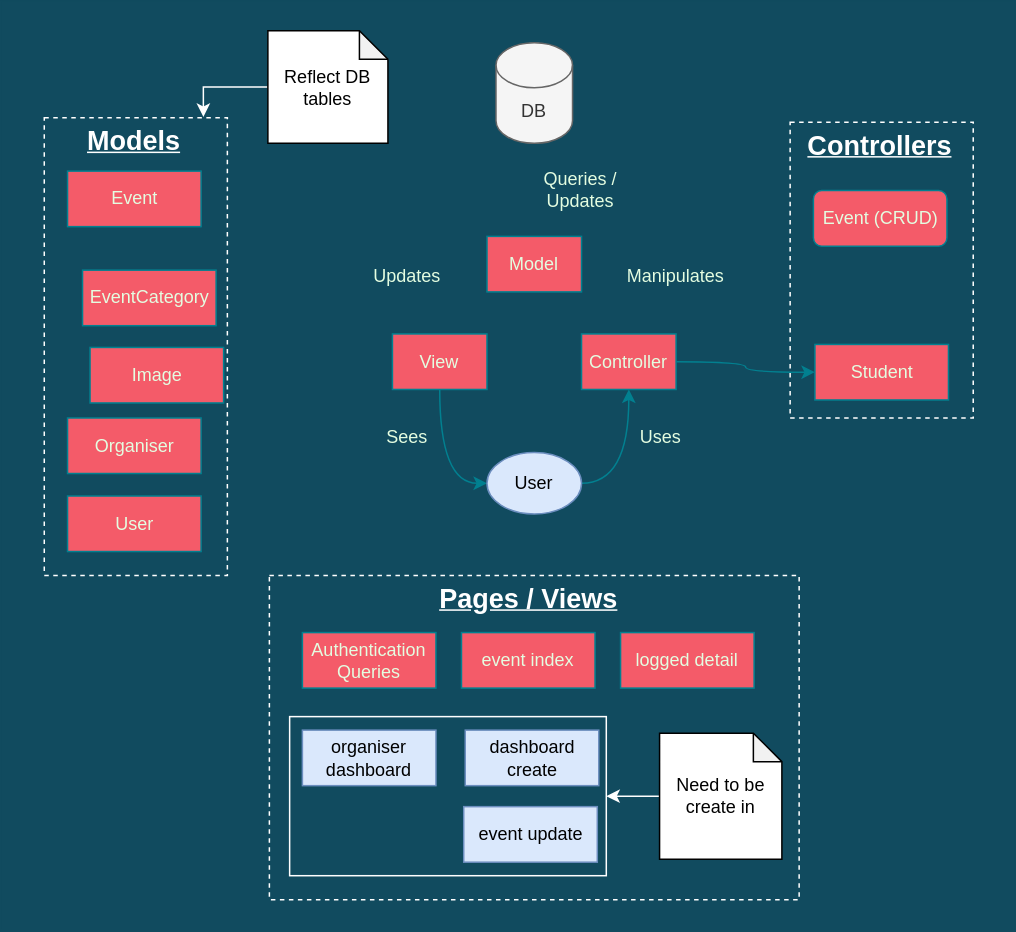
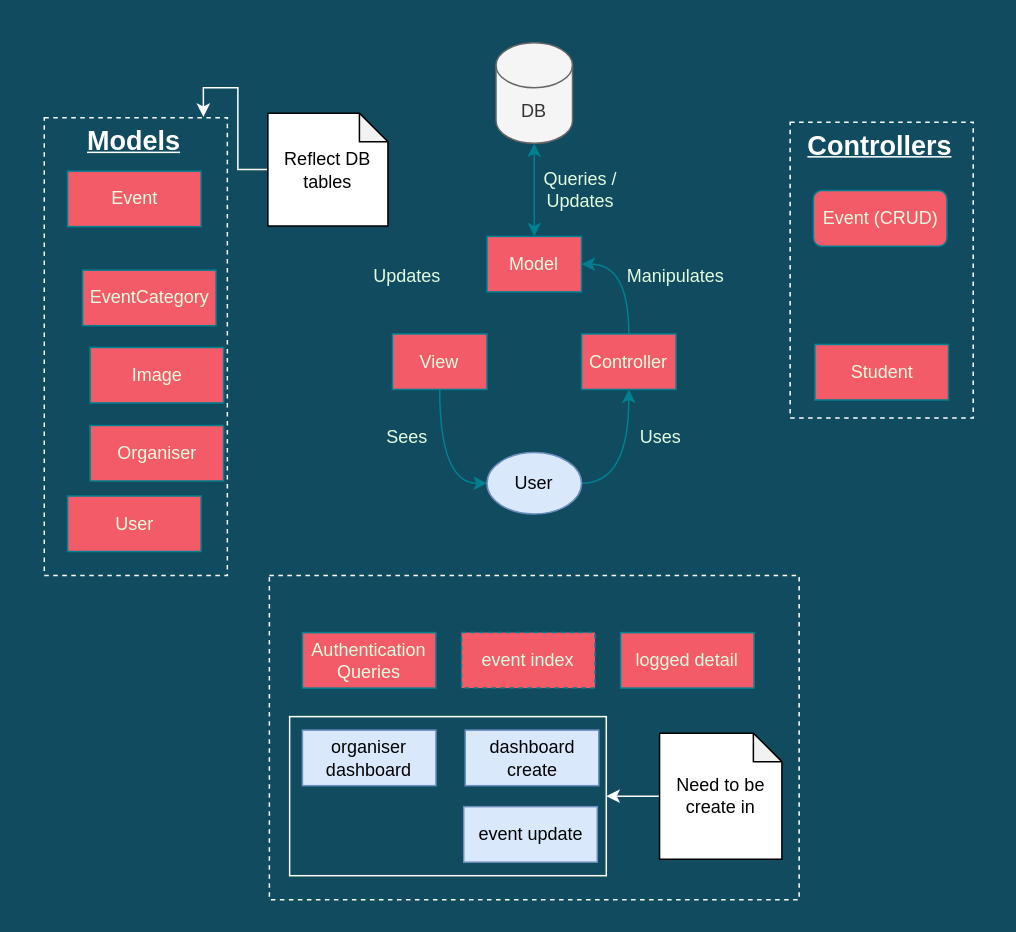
(328, 87) -> (328, 170)
none -> (534, 189)
(740, 364) -> (623, 291)
(134, 446) -> (157, 453)
(529, 599) -> none
(528, 660) -> (528, 660)
